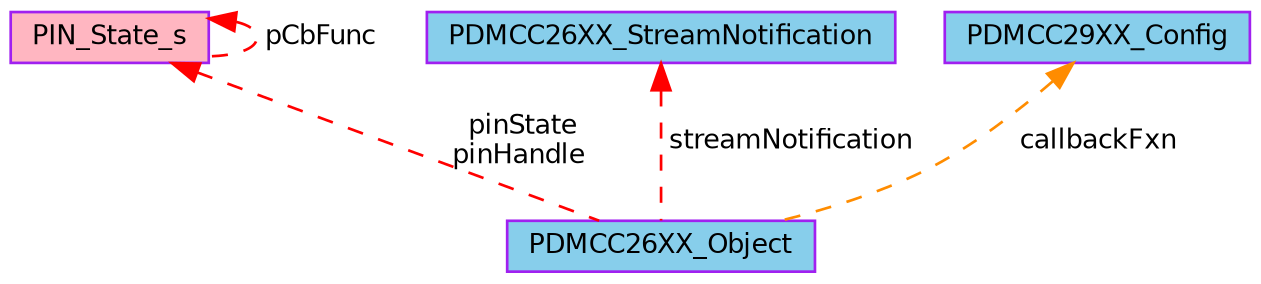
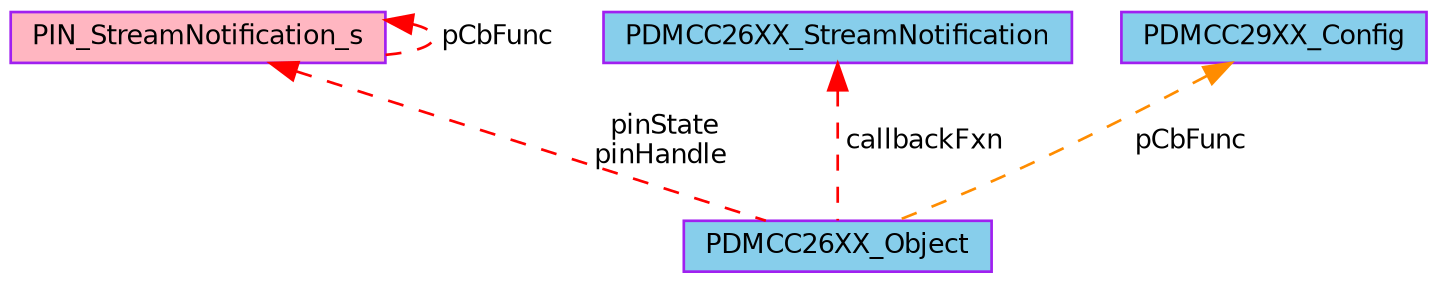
(110, 37) -> (198, 37)
(787, 142) -> (921, 142)
(1095, 142) -> (1187, 142)
